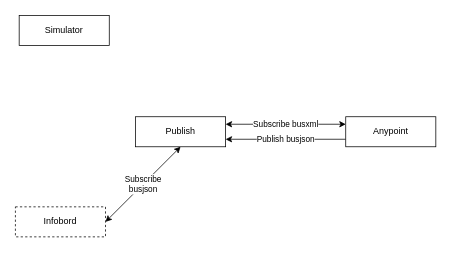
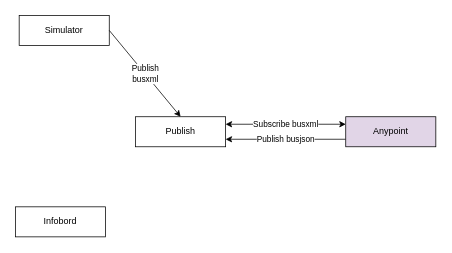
none -> (143, 71)
(390, 132) -> (390, 132)
(142, 185) -> none
(60, 222) -> (60, 222)
